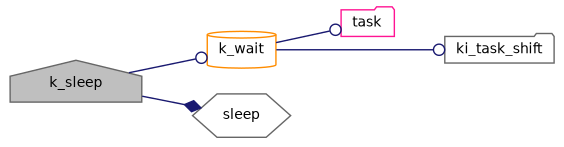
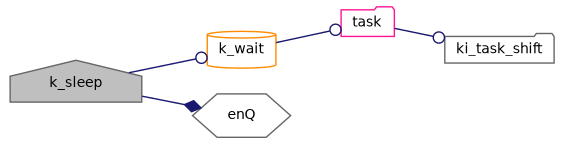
(355, 50) -> (414, 32)
(242, 116) -> (242, 116)
